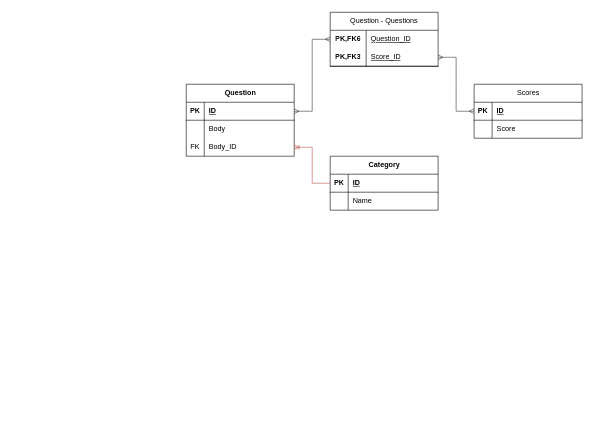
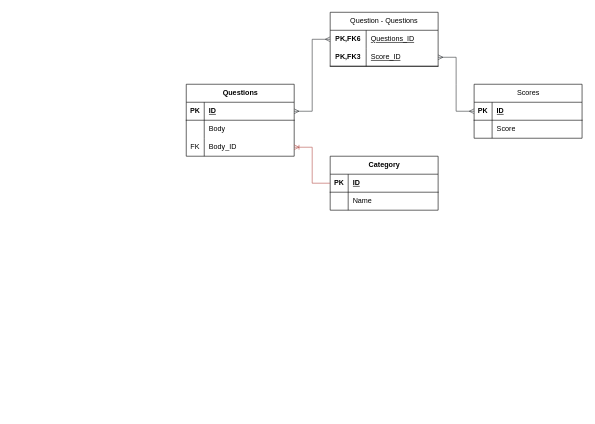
(392, 39) -> (394, 39)
(241, 93) -> (241, 93)
